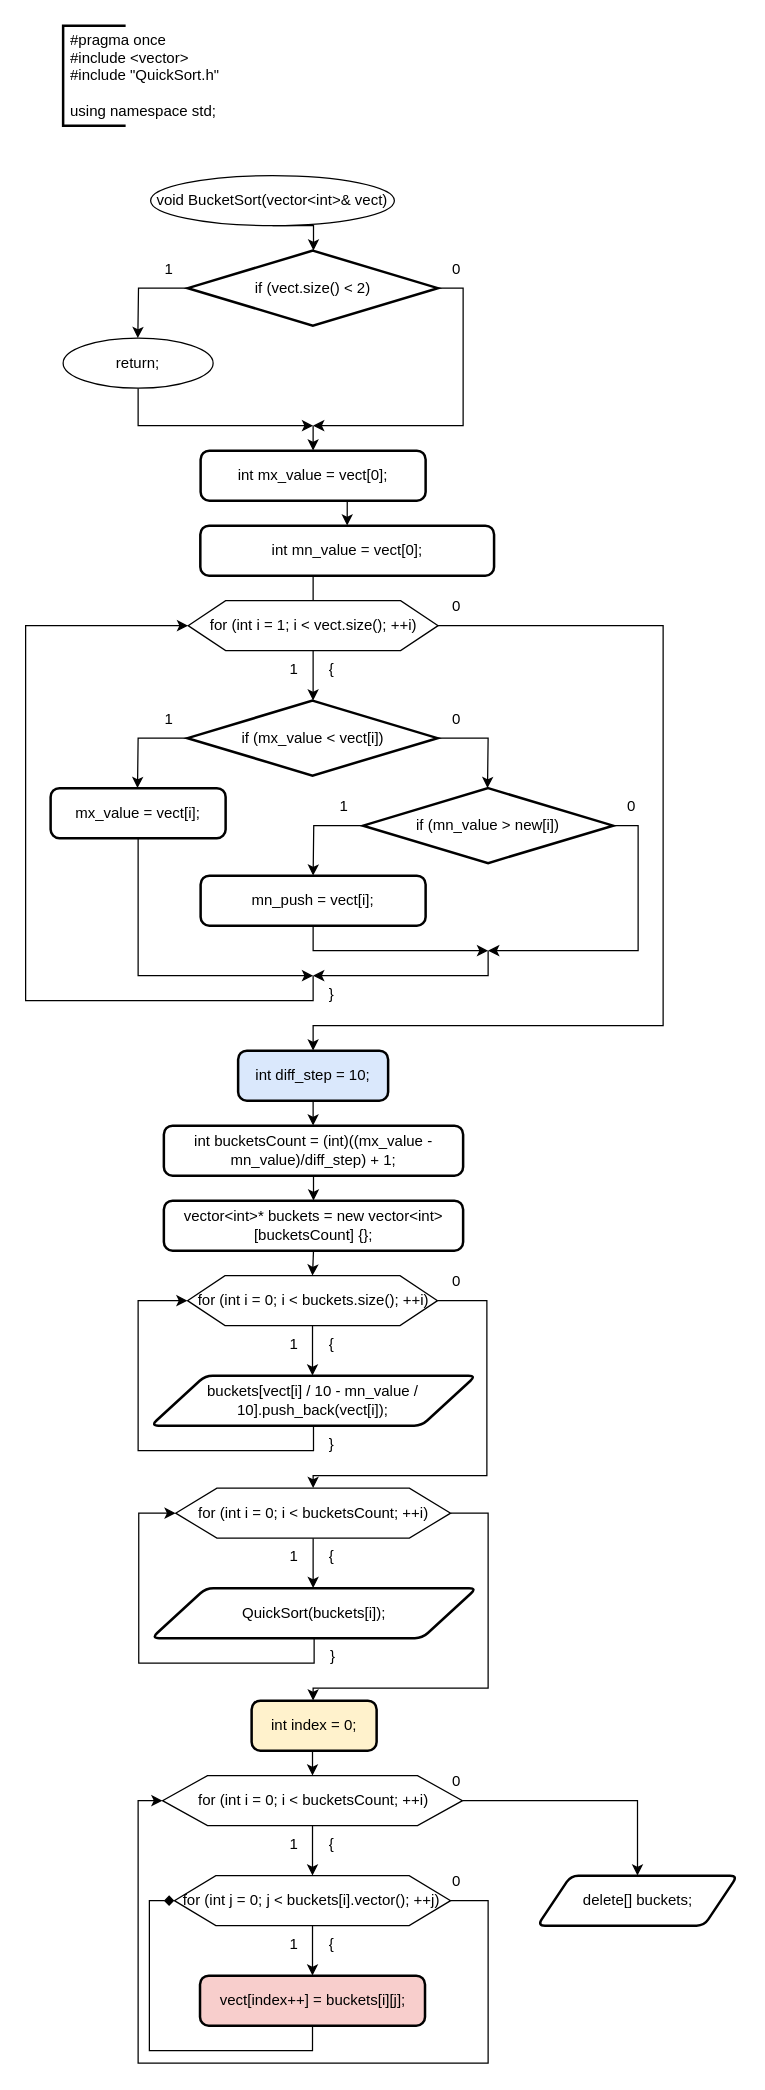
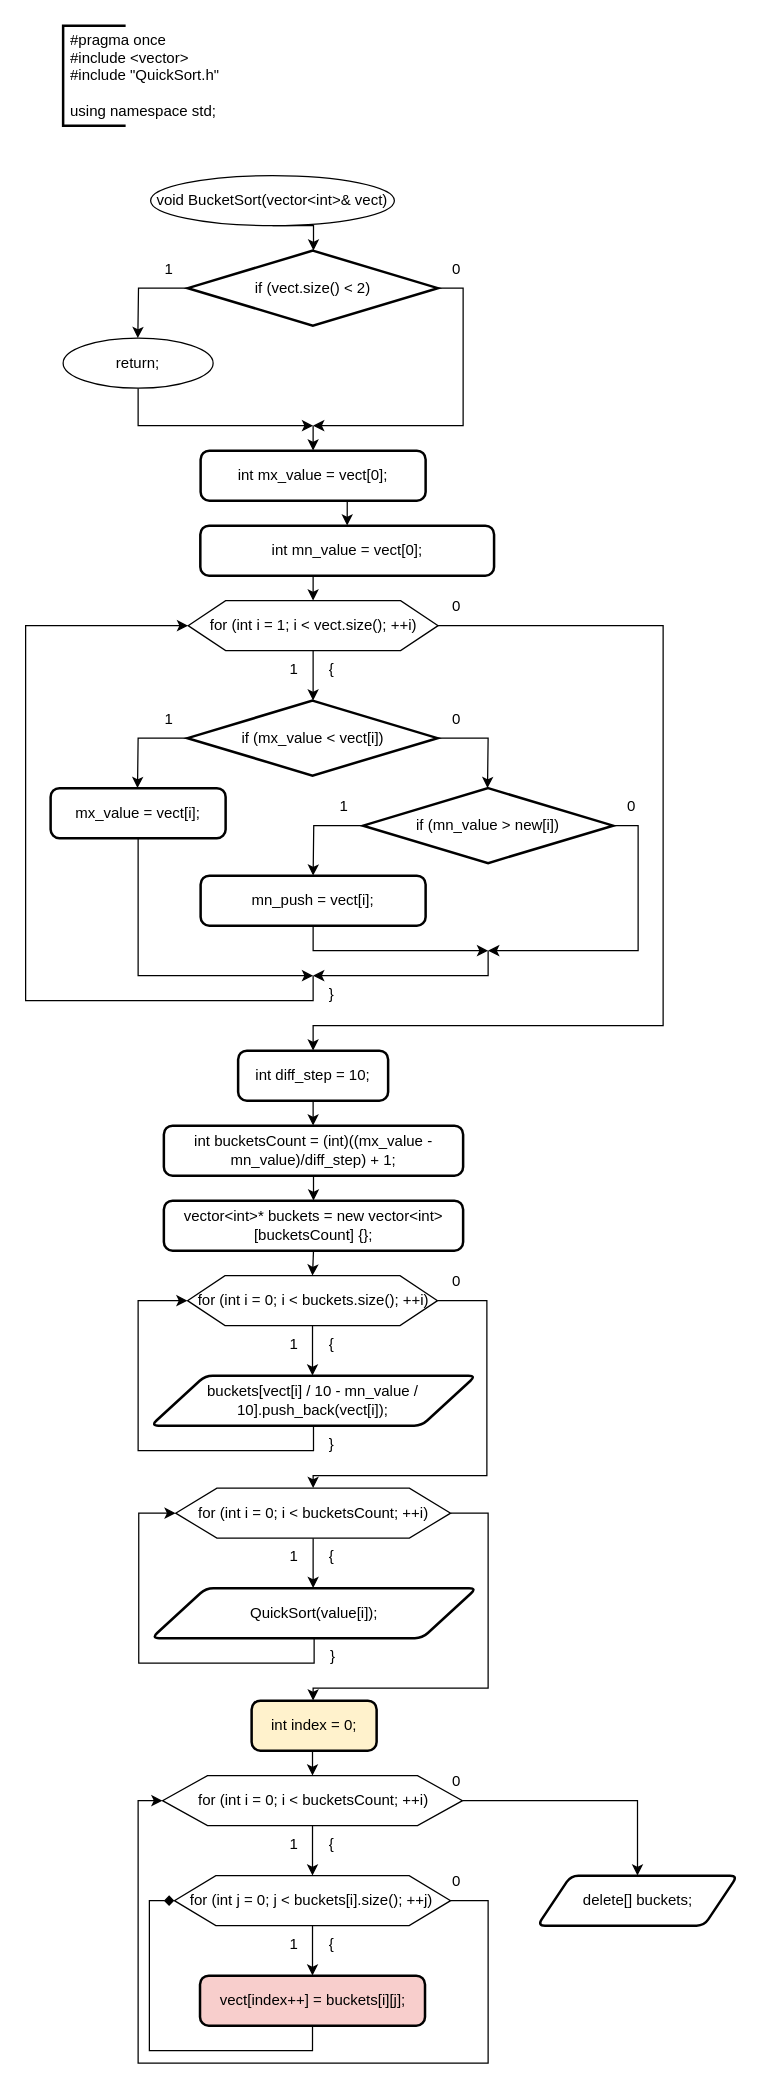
(313, 594) -> (313, 591)
(313, 1076) -> (313, 1076)
(314, 1613) -> (314, 1613)
(314, 1901) -> (314, 1901)
